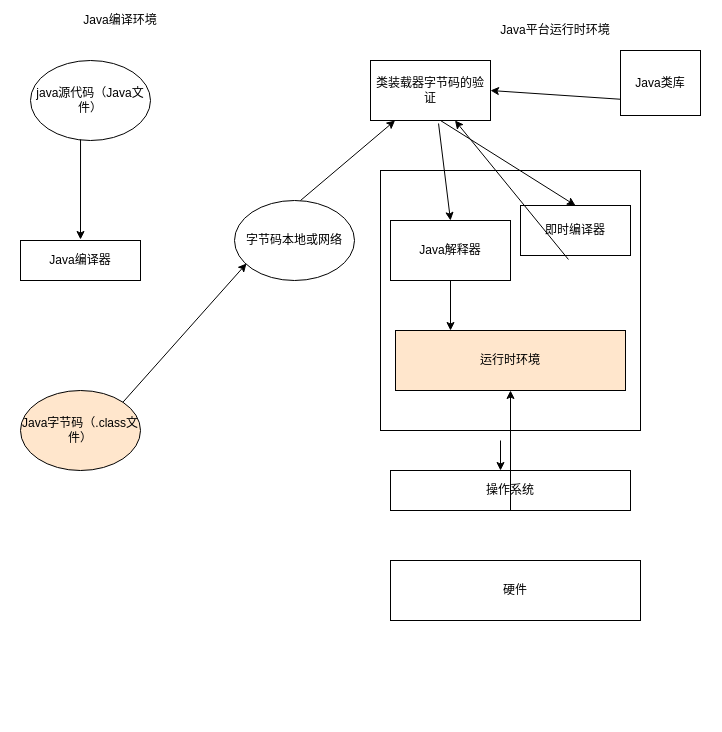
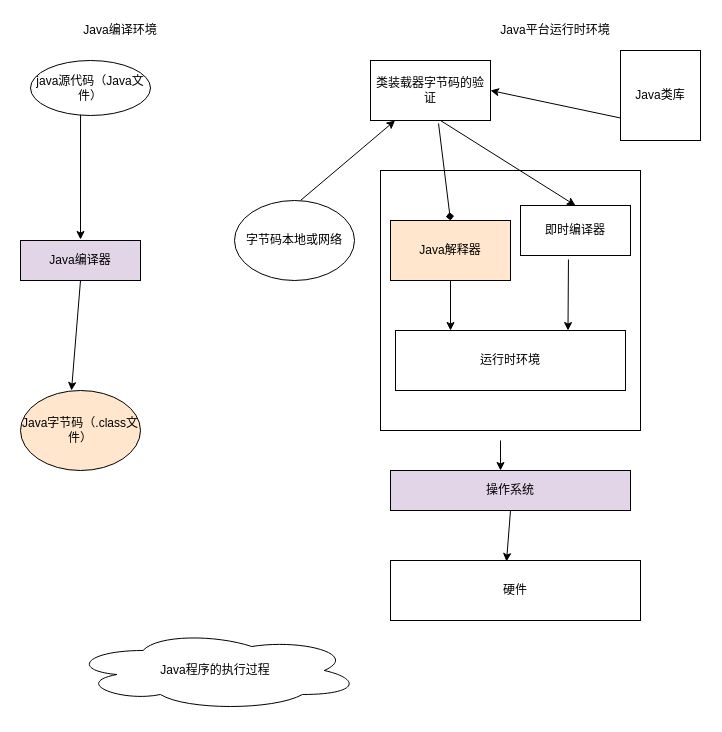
(121, 21) -> (121, 31)
(661, 83) -> (661, 96)
(91, 101) -> (91, 88)
(522, 202) -> (568, 292)
(449, 212) -> (449, 211)
(451, 251) -> (451, 251)
(81, 261) -> (81, 261)
none -> (76, 332)
(182, 336) -> none
(511, 361) -> (511, 361)
(511, 454) -> (509, 533)
(511, 491) -> (511, 491)
none -> (216, 671)
